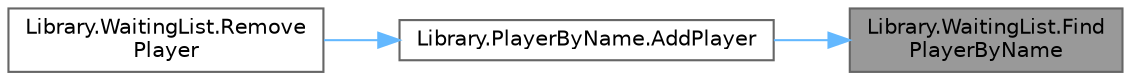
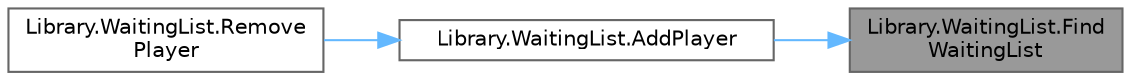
(587, 40) -> (587, 40)
(986, 40) -> (986, 40)
